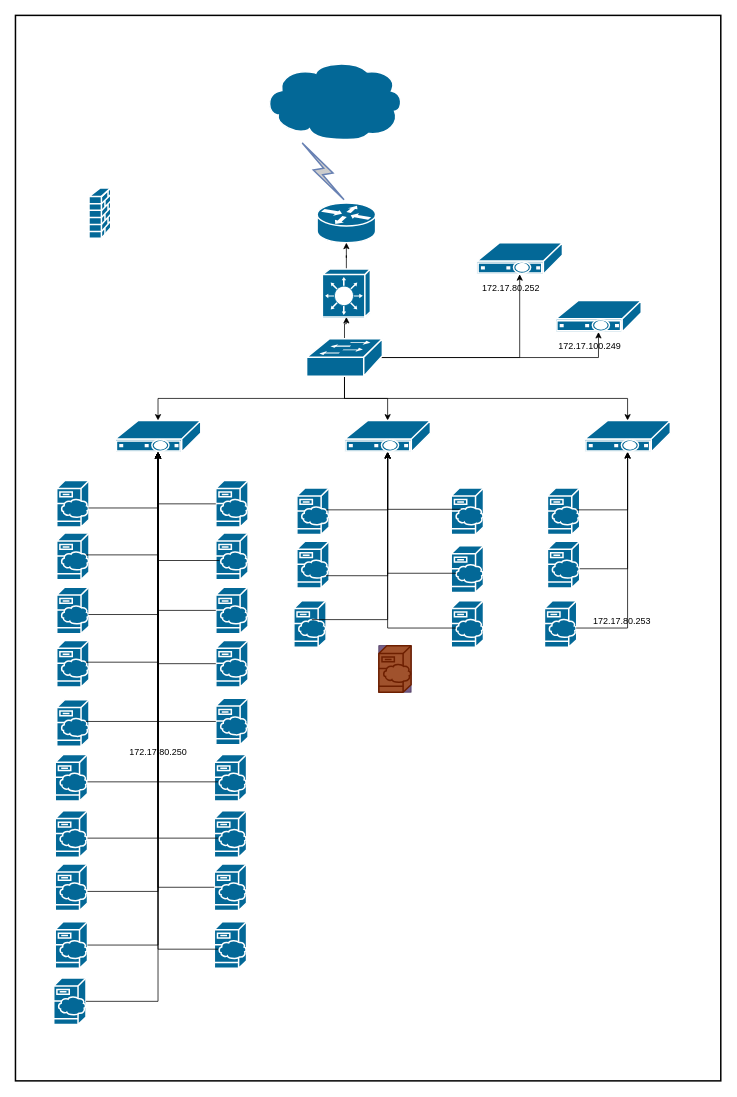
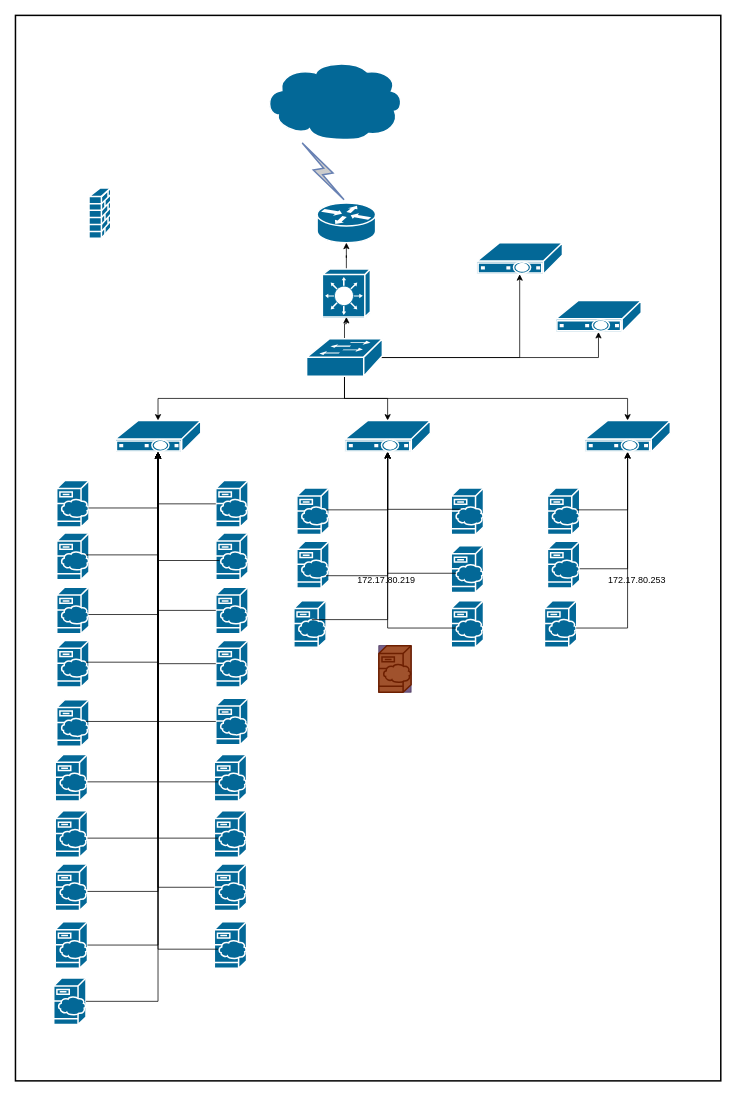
(510, 288) -> none
(589, 346) -> none
none -> (386, 580)
(621, 621) -> (636, 580)
(158, 752) -> none
